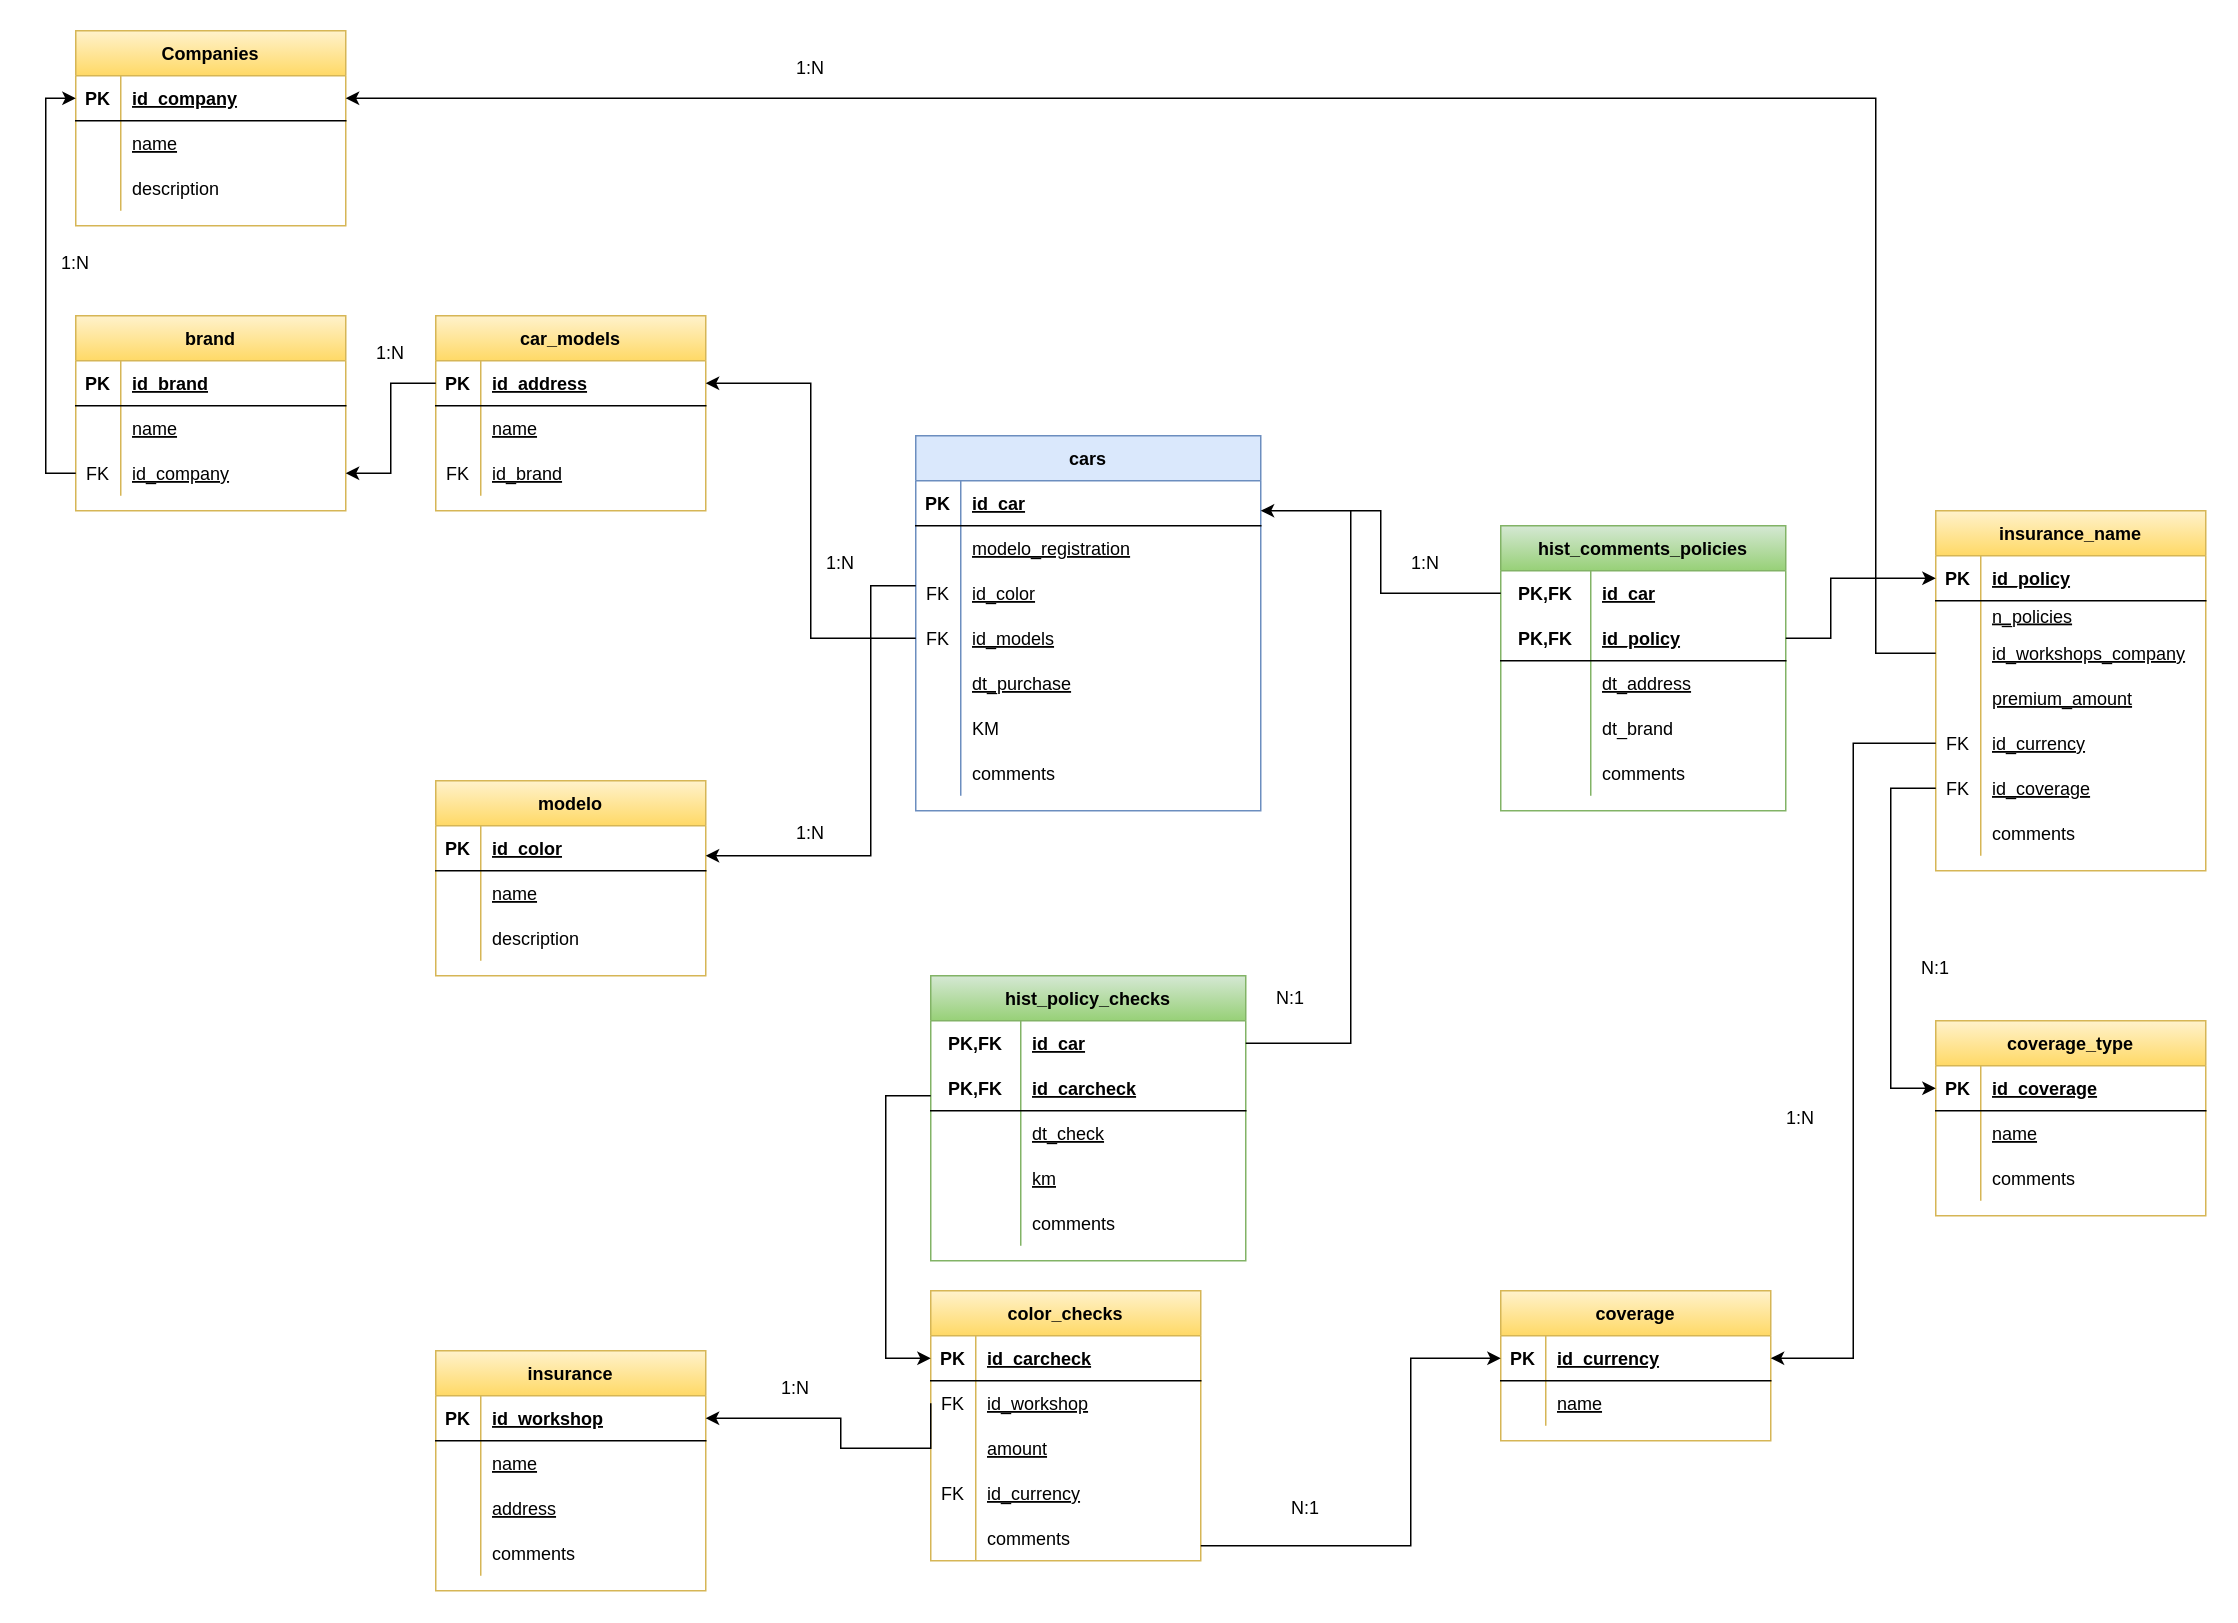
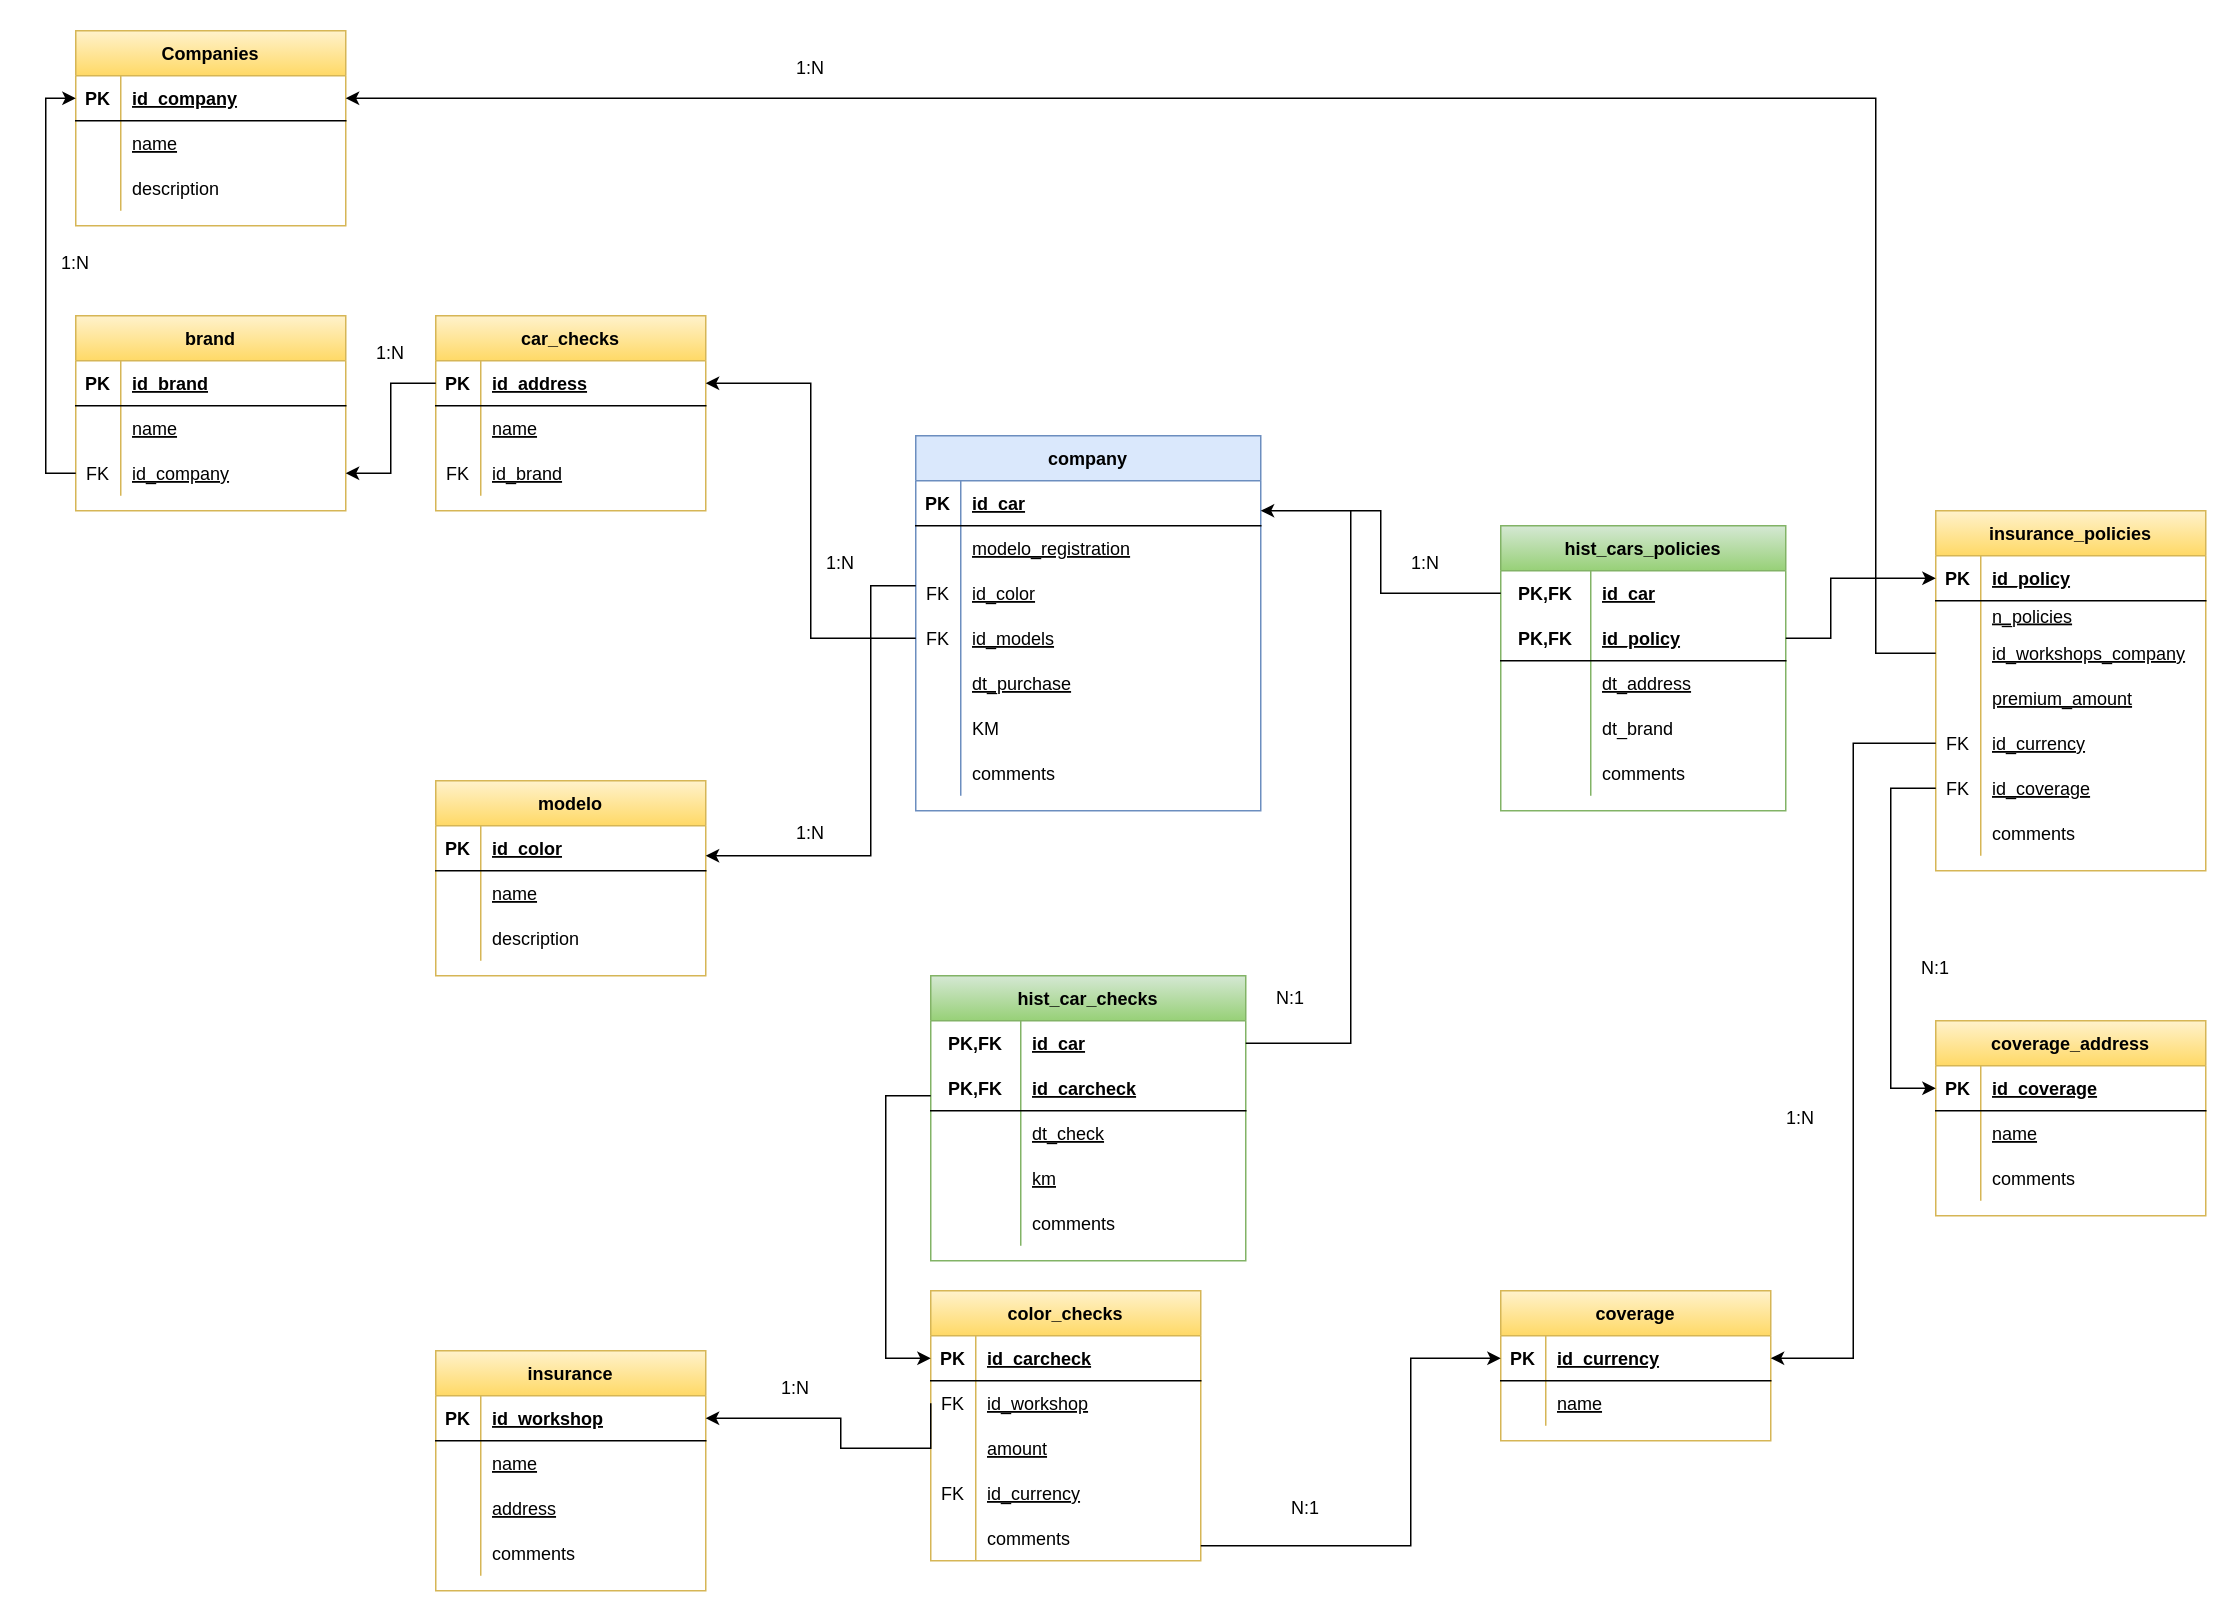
(570, 339) -> (570, 339)
(1088, 459) -> (1088, 459)
(2070, 534) -> (2070, 534)
(1643, 549) -> (1643, 549)
(1088, 999) -> (1088, 999)
(2070, 1044) -> (2070, 1044)
